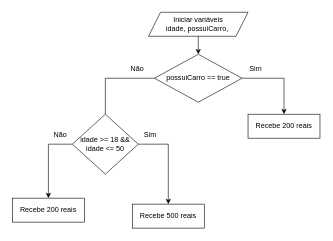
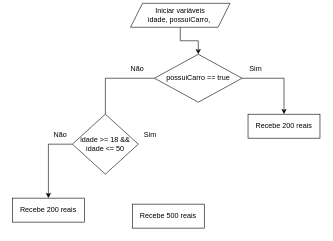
(198, 24) -> (180, 15)
(168, 198) -> none
